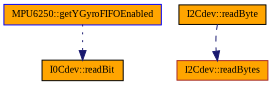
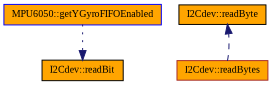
(83, 15) -> (83, 15)
(216, 38) -> (229, 47)
(83, 70) -> (83, 70)
